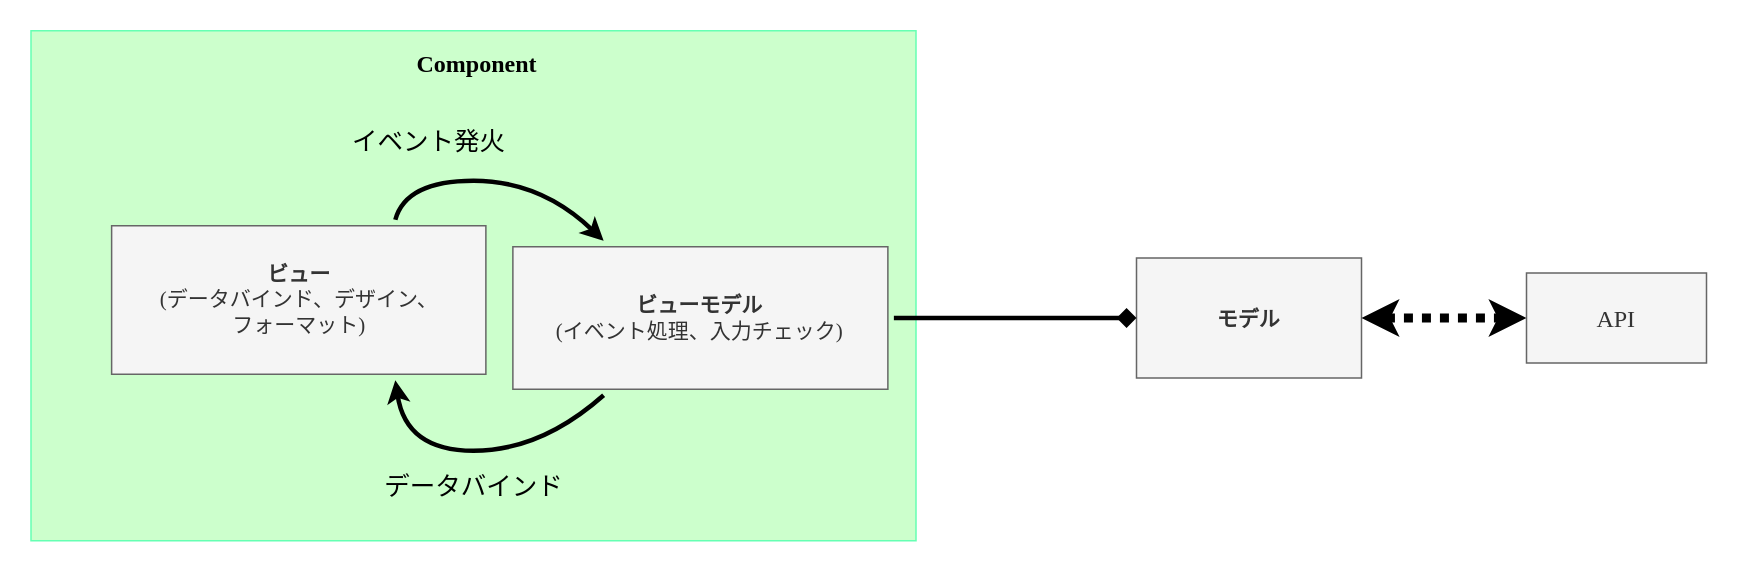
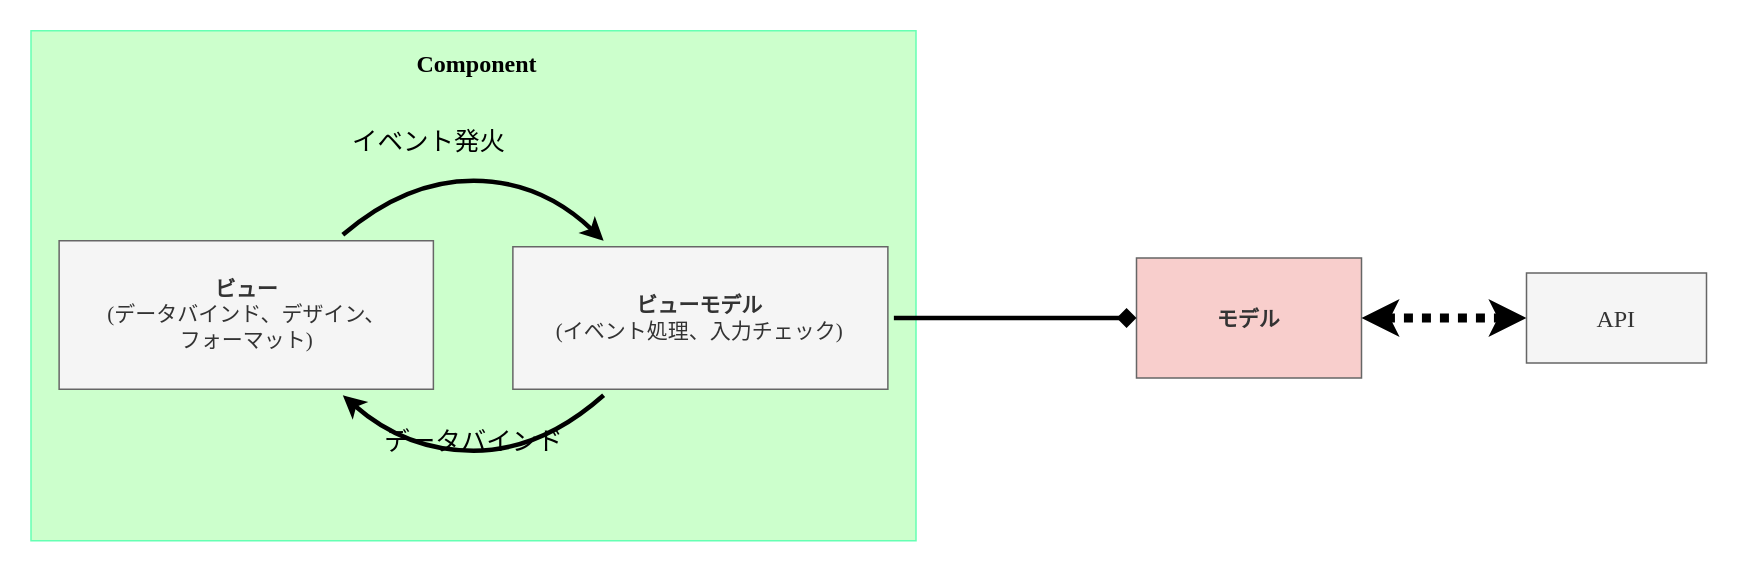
(299, 300) -> (246, 315)
(1249, 318) -> (1249, 318)
(473, 488) -> (473, 443)
